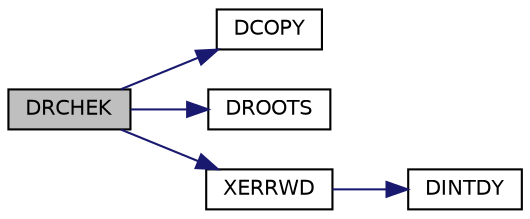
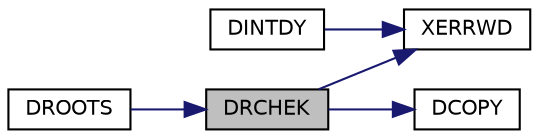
(159, 109) -> (157, 109)
(359, 189) -> (354, 29)
